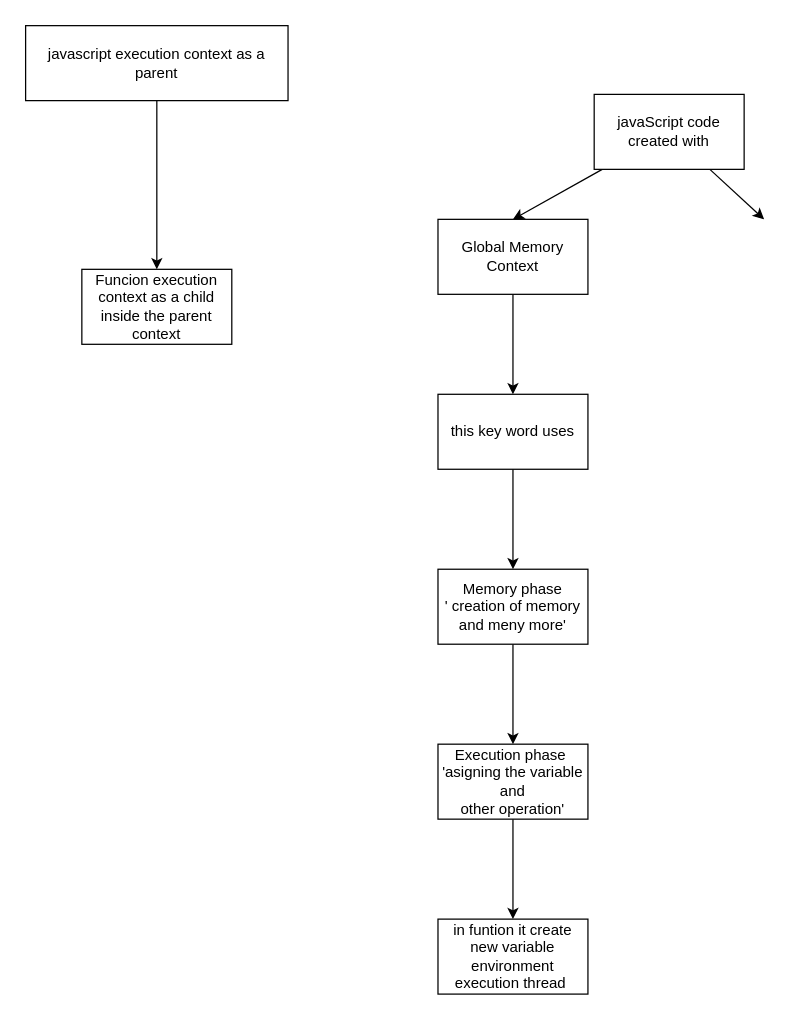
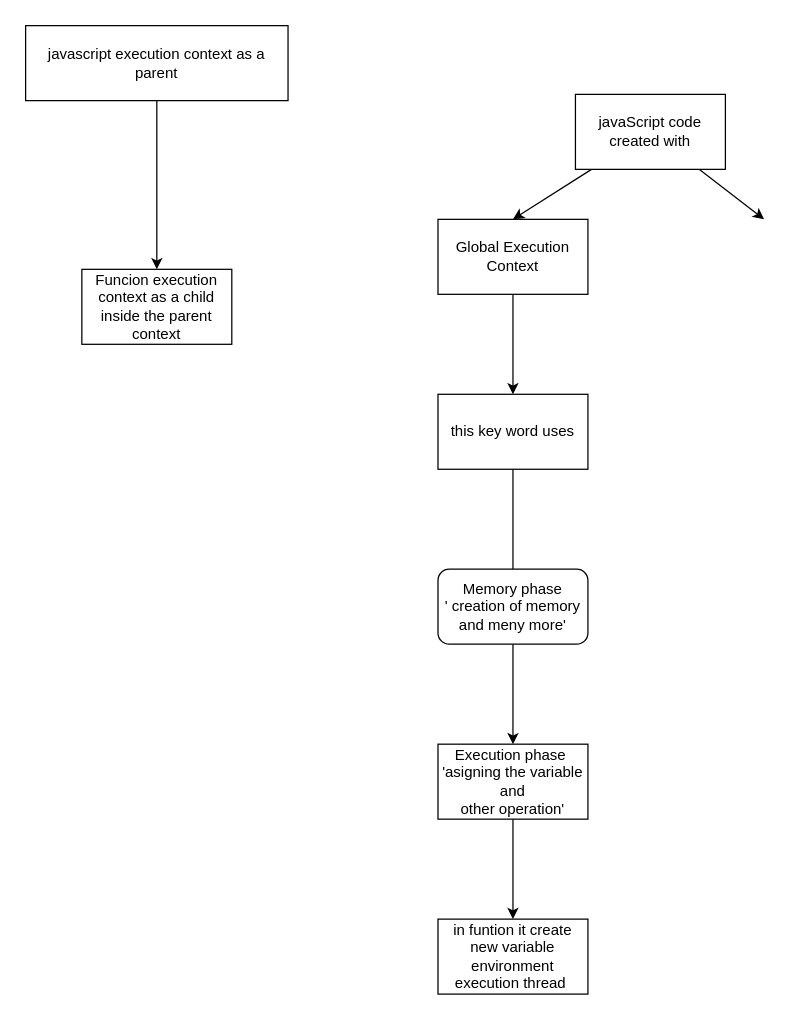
(669, 132) -> (651, 132)
(513, 257) -> (513, 257)
(513, 559) -> (513, 562)
(513, 607) -> (513, 607)
